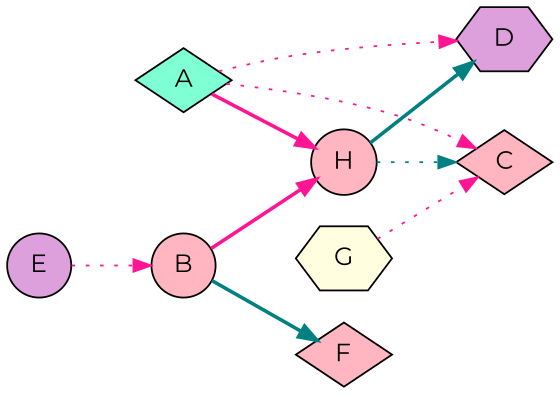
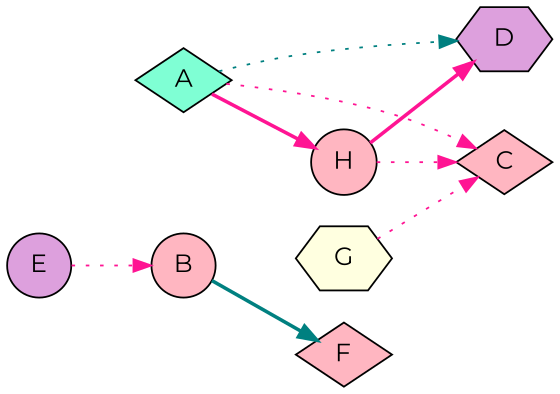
(328, 51) -> (328, 51)
(414, 108) -> (414, 108)
(407, 162) -> (407, 162)
(256, 219) -> none
